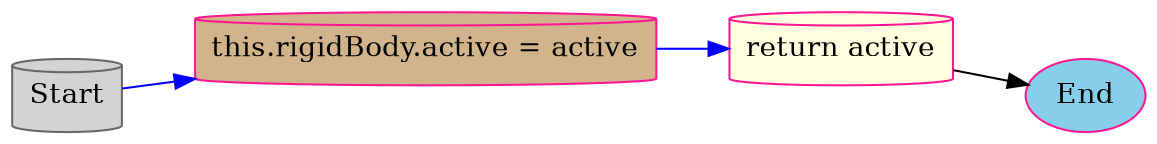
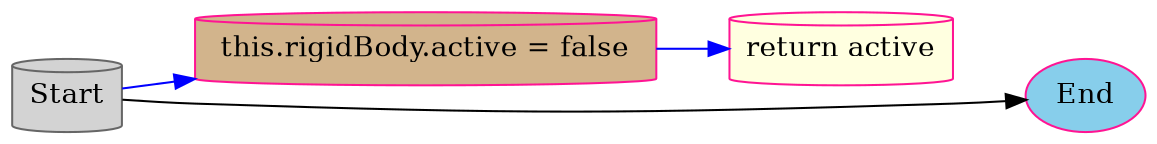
(426, 49) -> (426, 49)
(981, 76) -> (564, 112)
